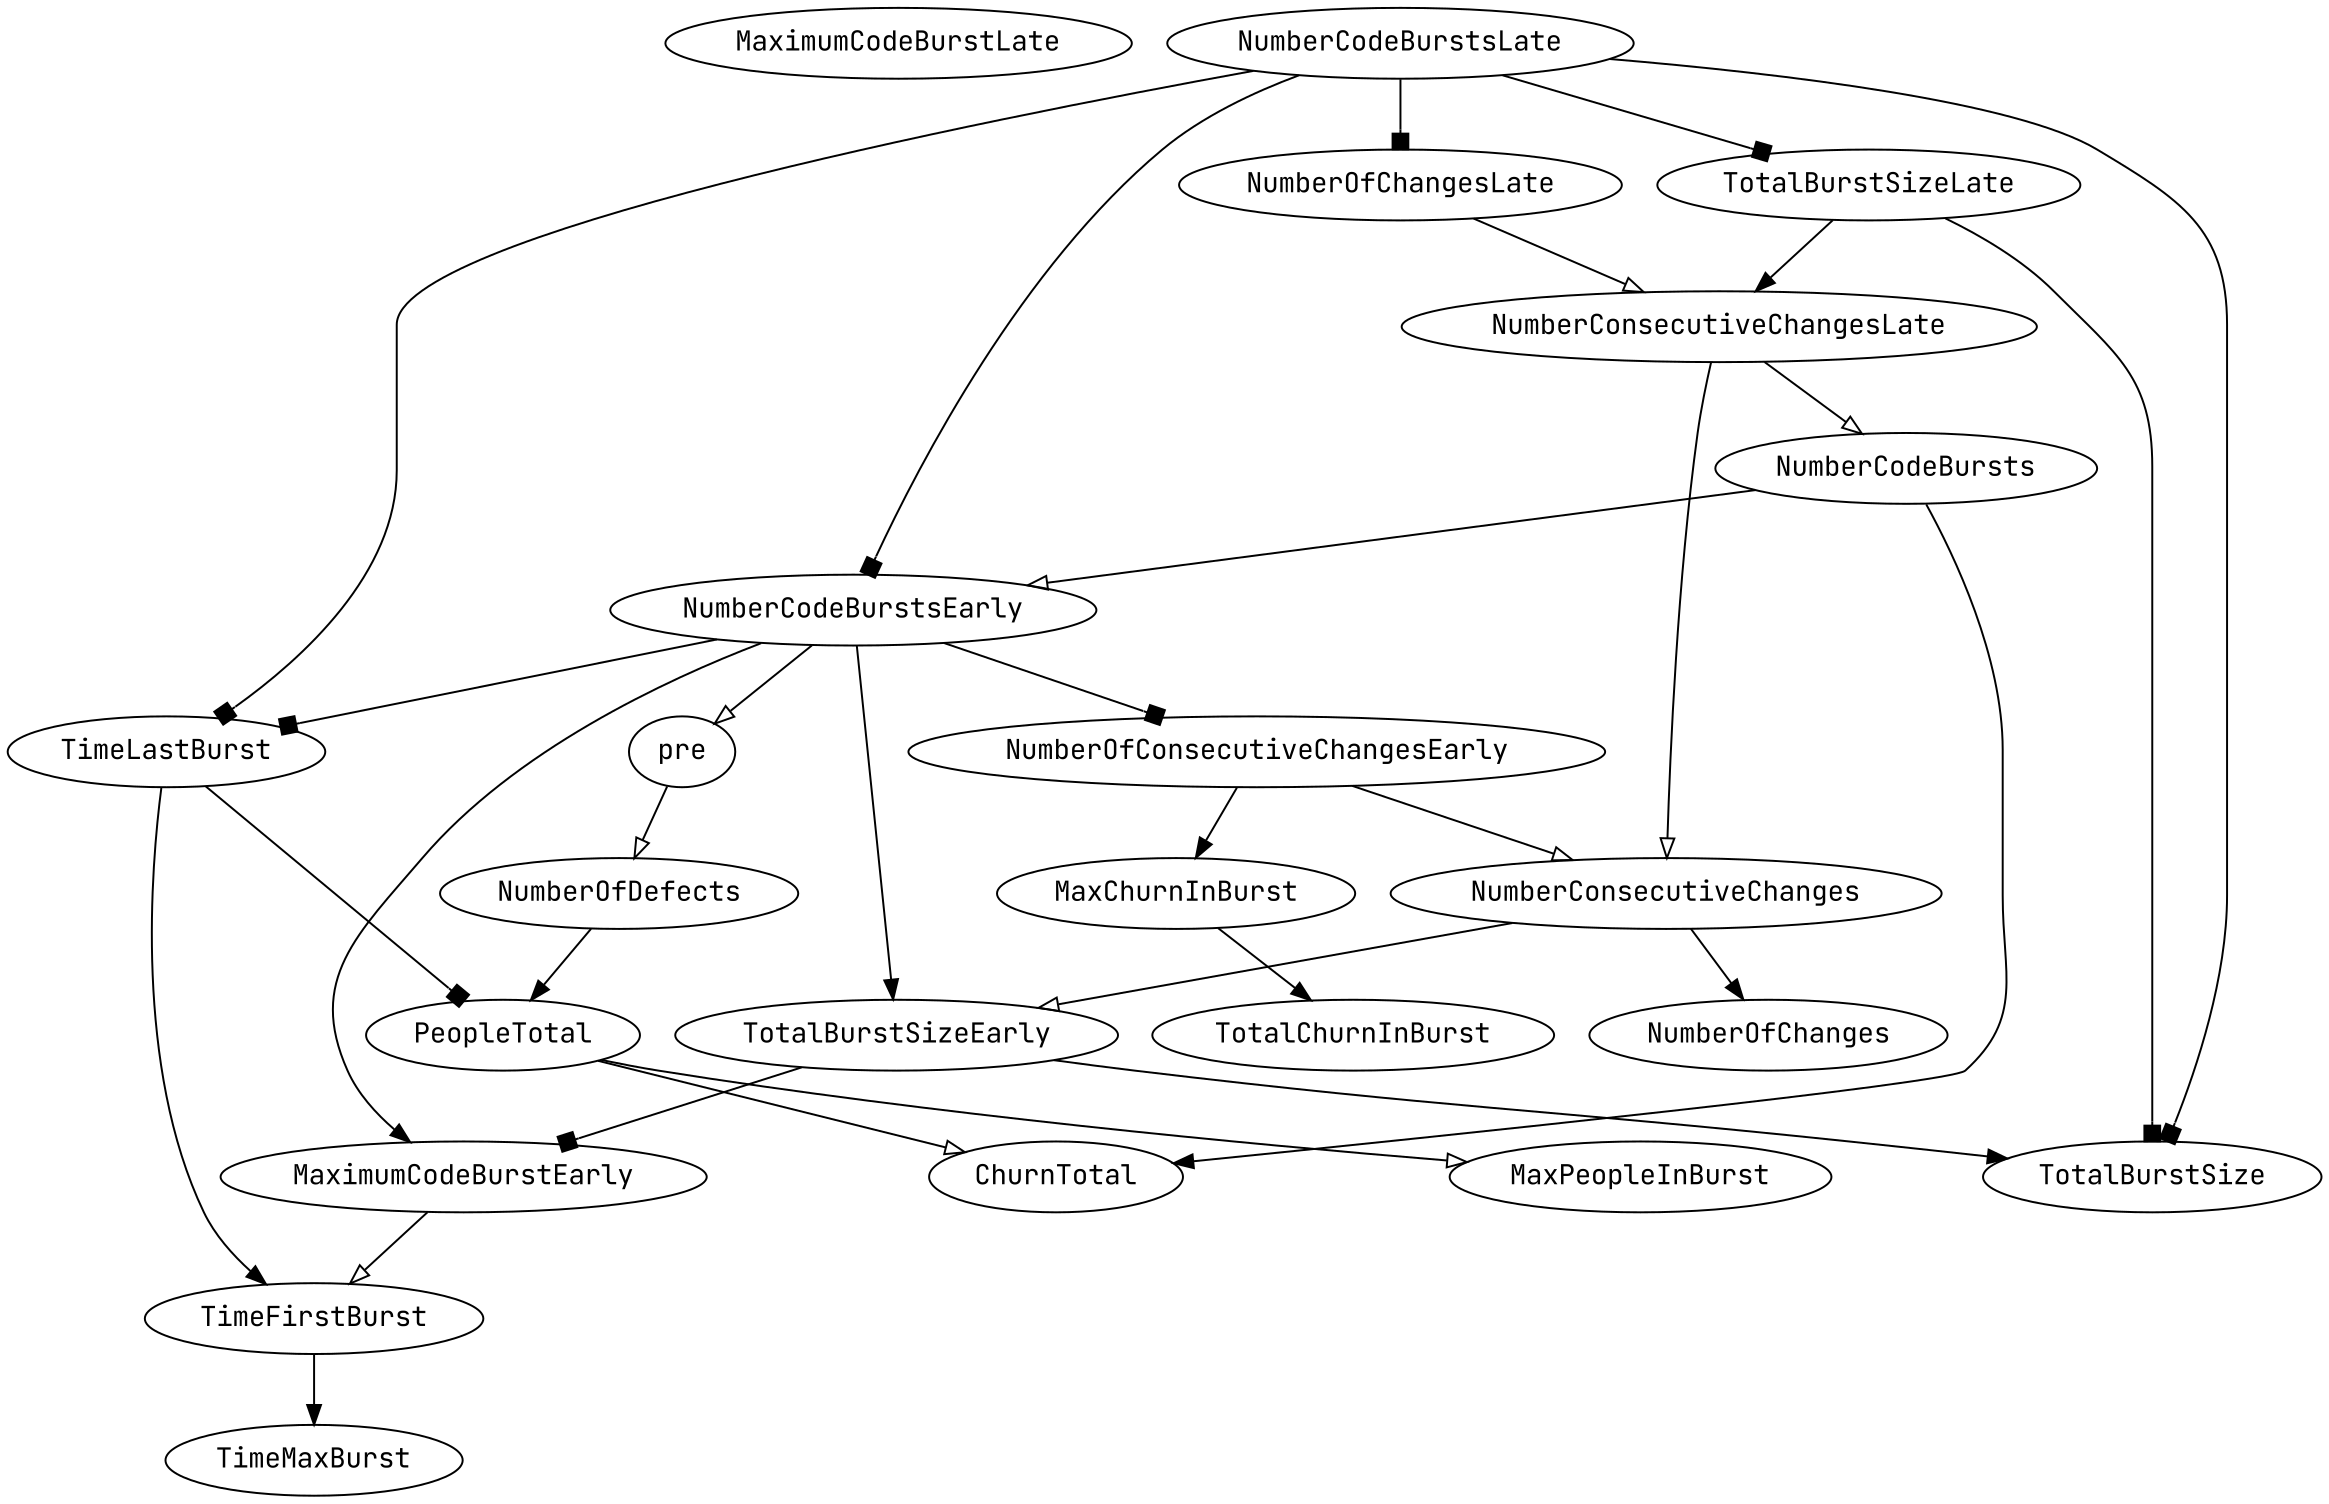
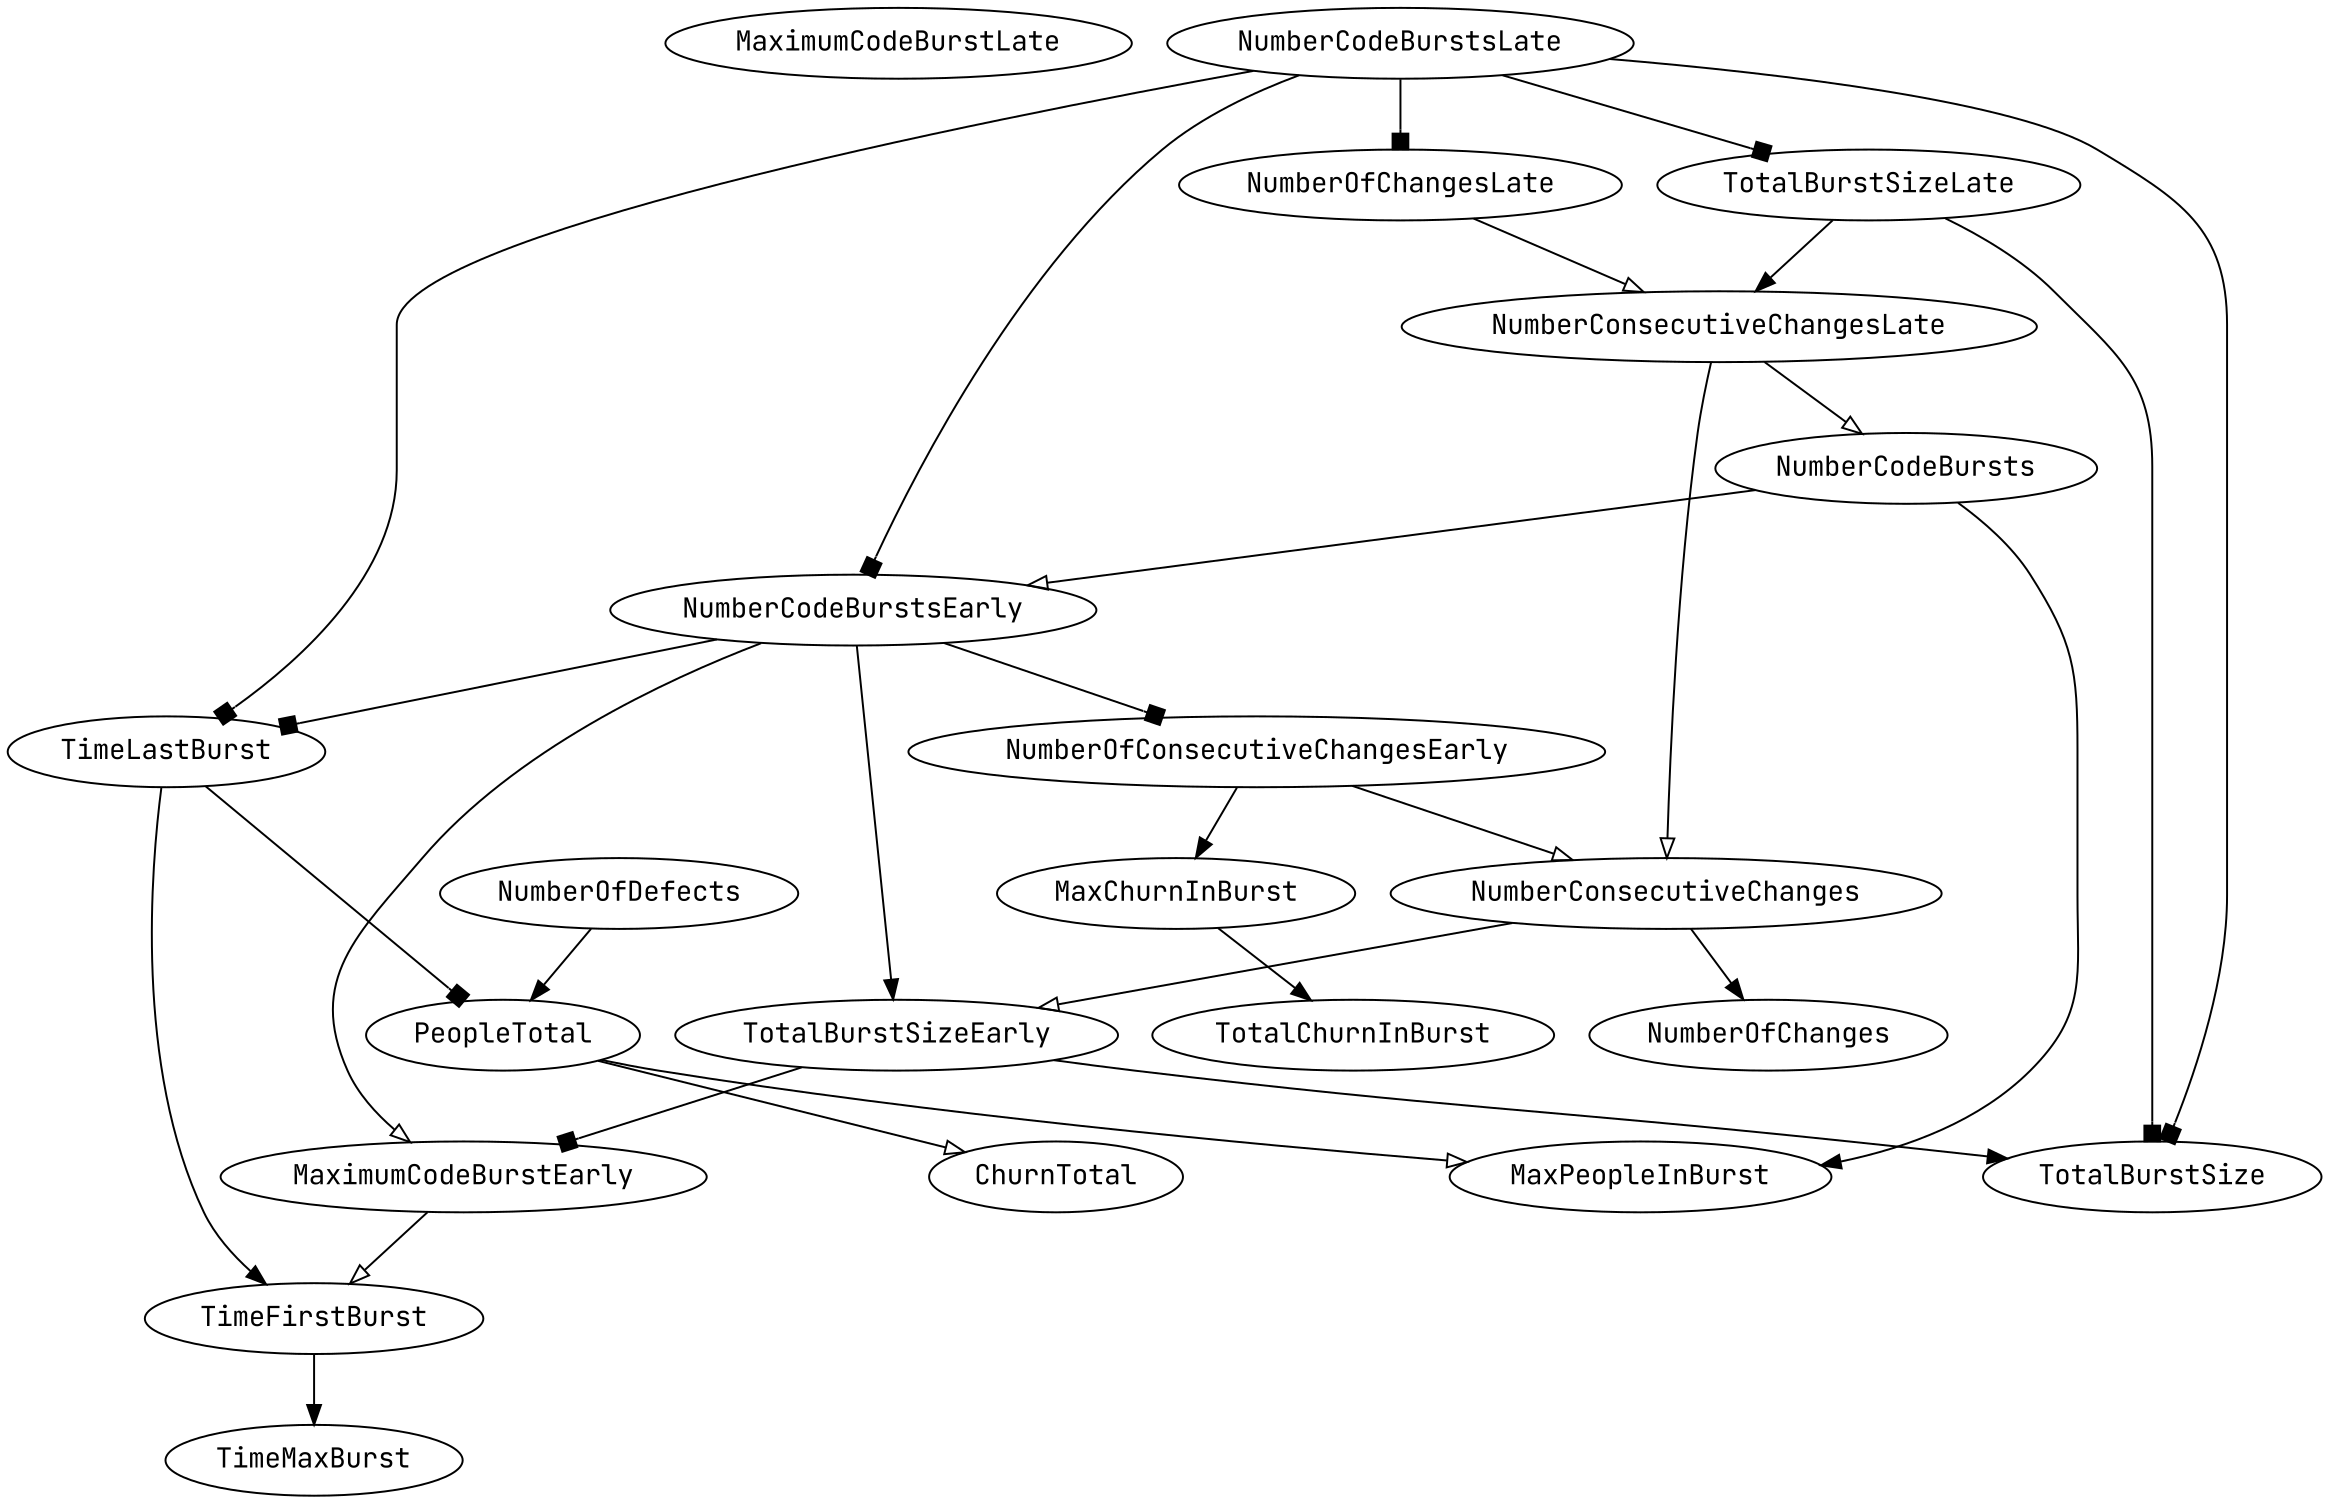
(682, 752) -> none
(452, 827) -> (452, 827)
(1874, 1087) -> (2077, 880)
